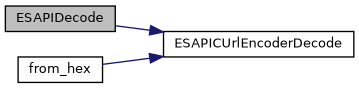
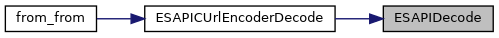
(133, 28) -> (352, 19)
(60, 70) -> (51, 19)
